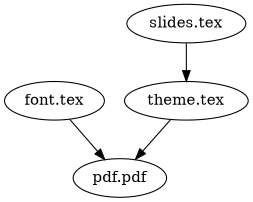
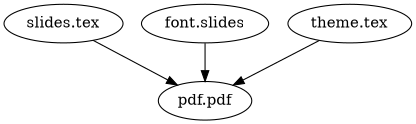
(186, 57) -> (130, 60)
(54, 101) -> (205, 24)
